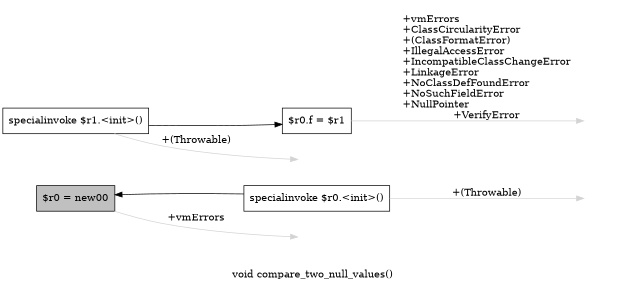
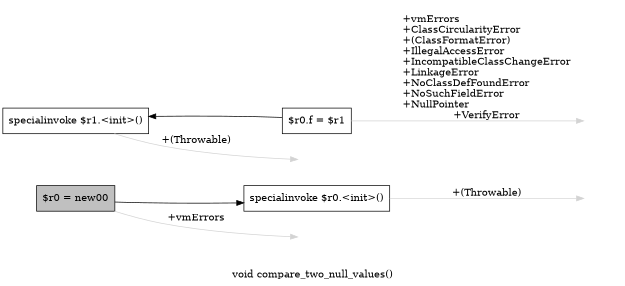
(212, 126) -> (219, 116)
(183, 194) -> (176, 203)
